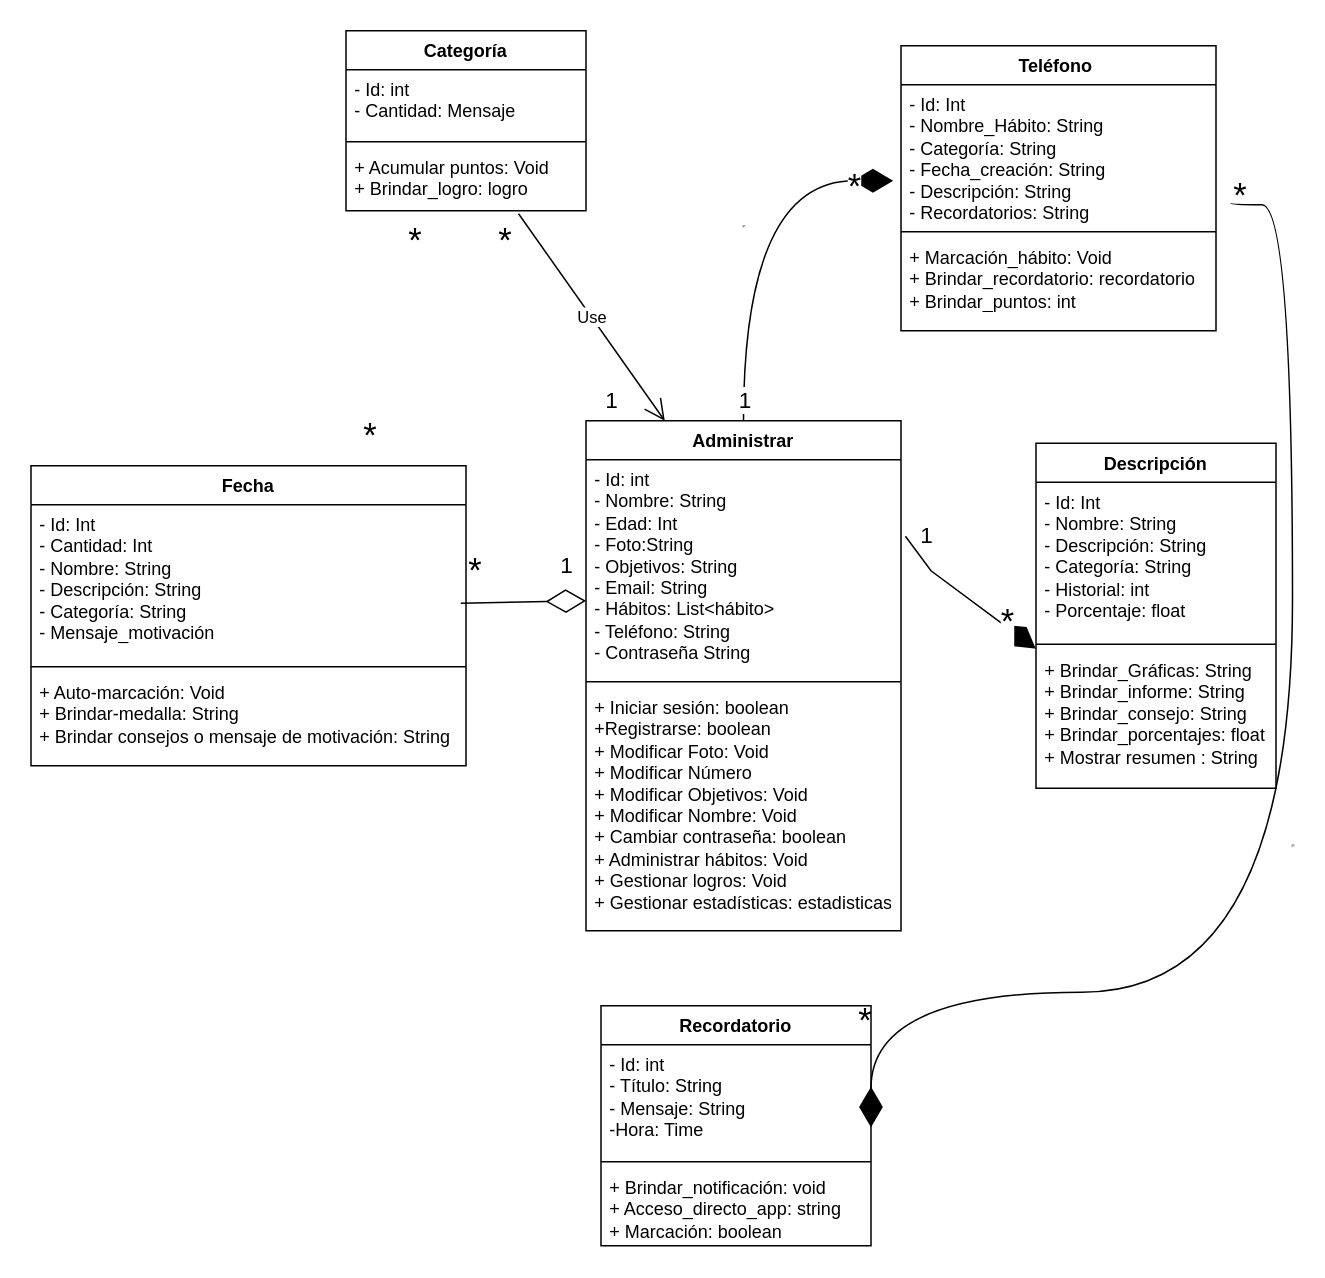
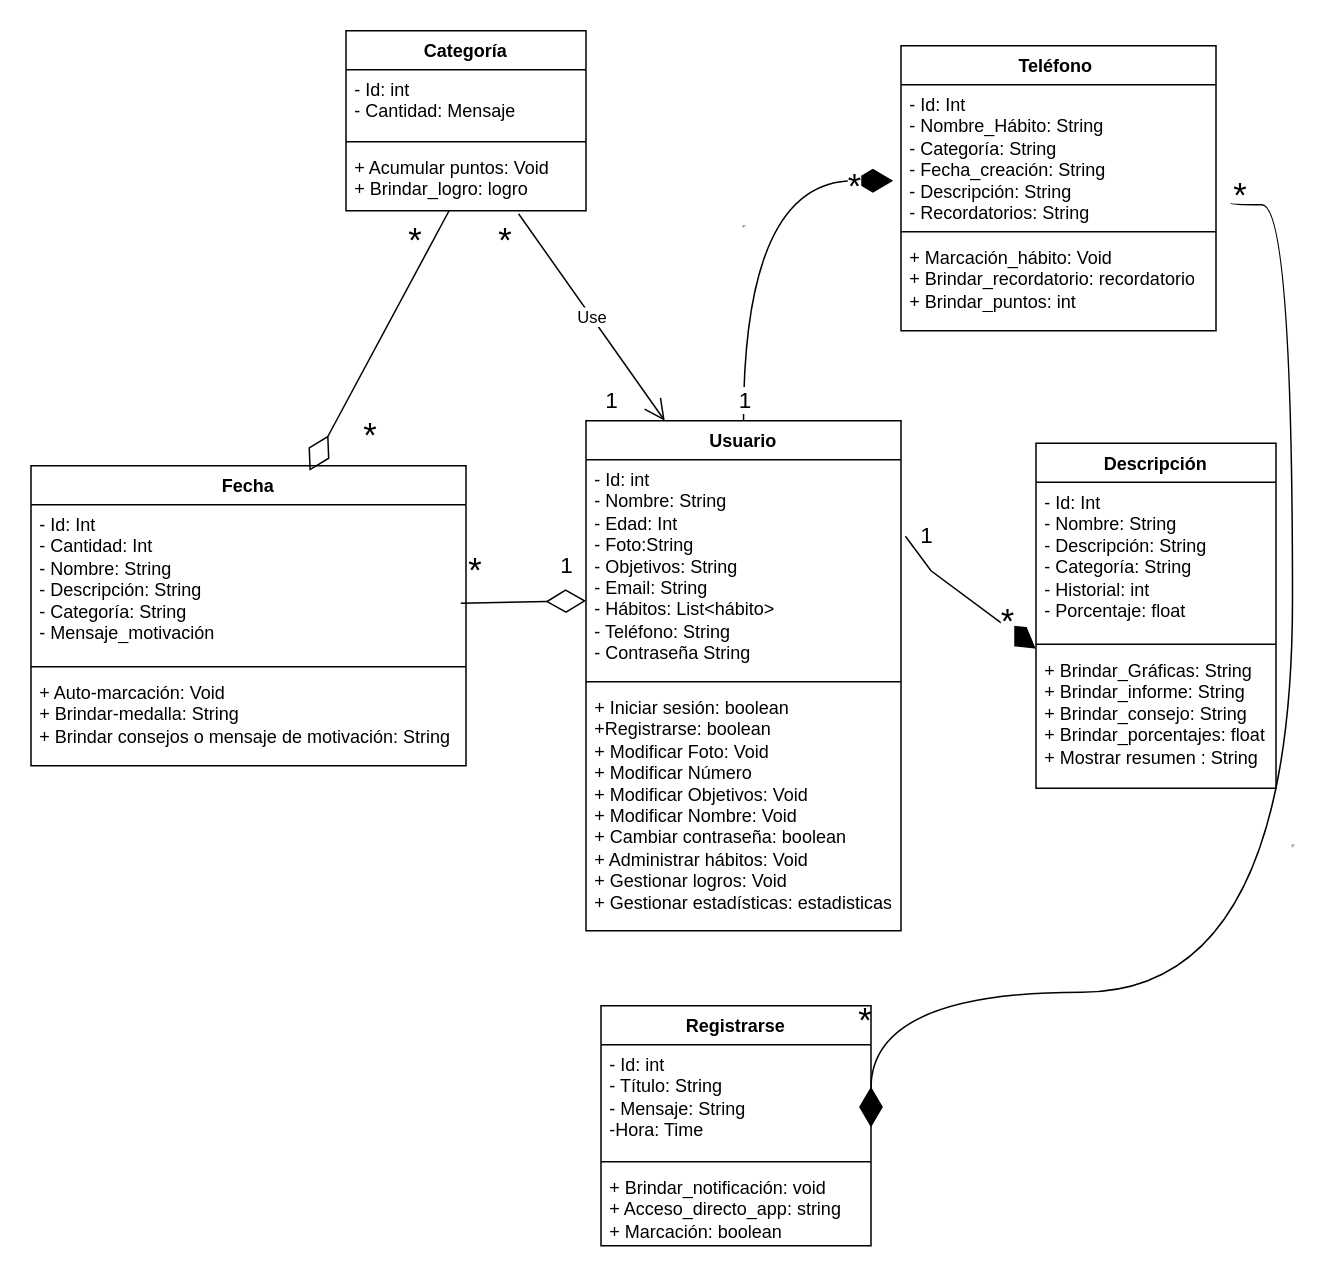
none -> (388, 325)
(743, 442) -> (743, 442)
(736, 1027) -> (736, 1027)
